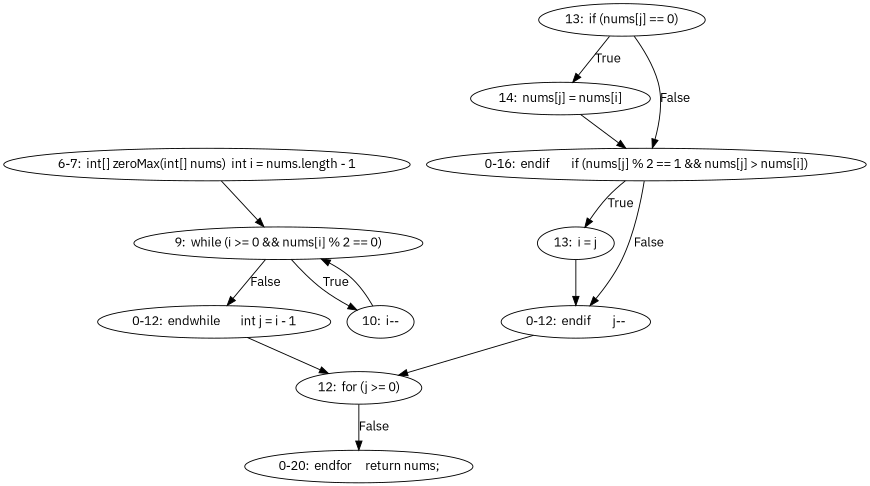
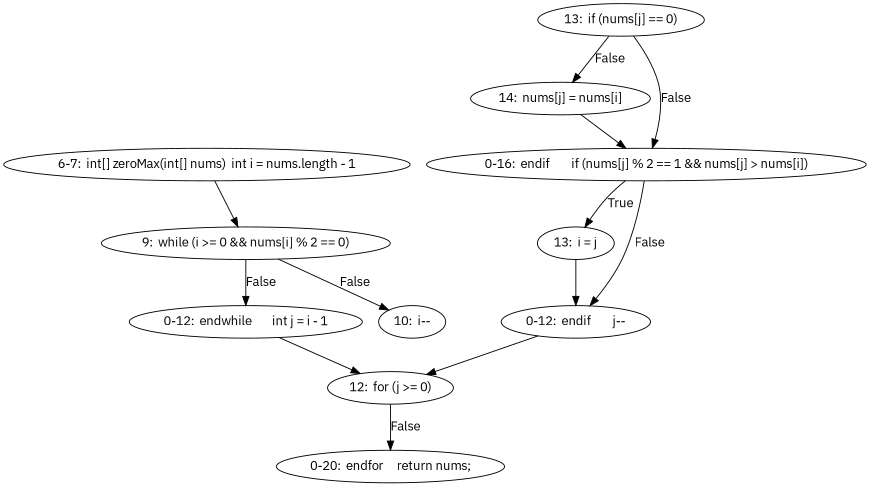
(608, 59) -> (610, 59)
(354, 281) -> none
(336, 283) -> (355, 283)
